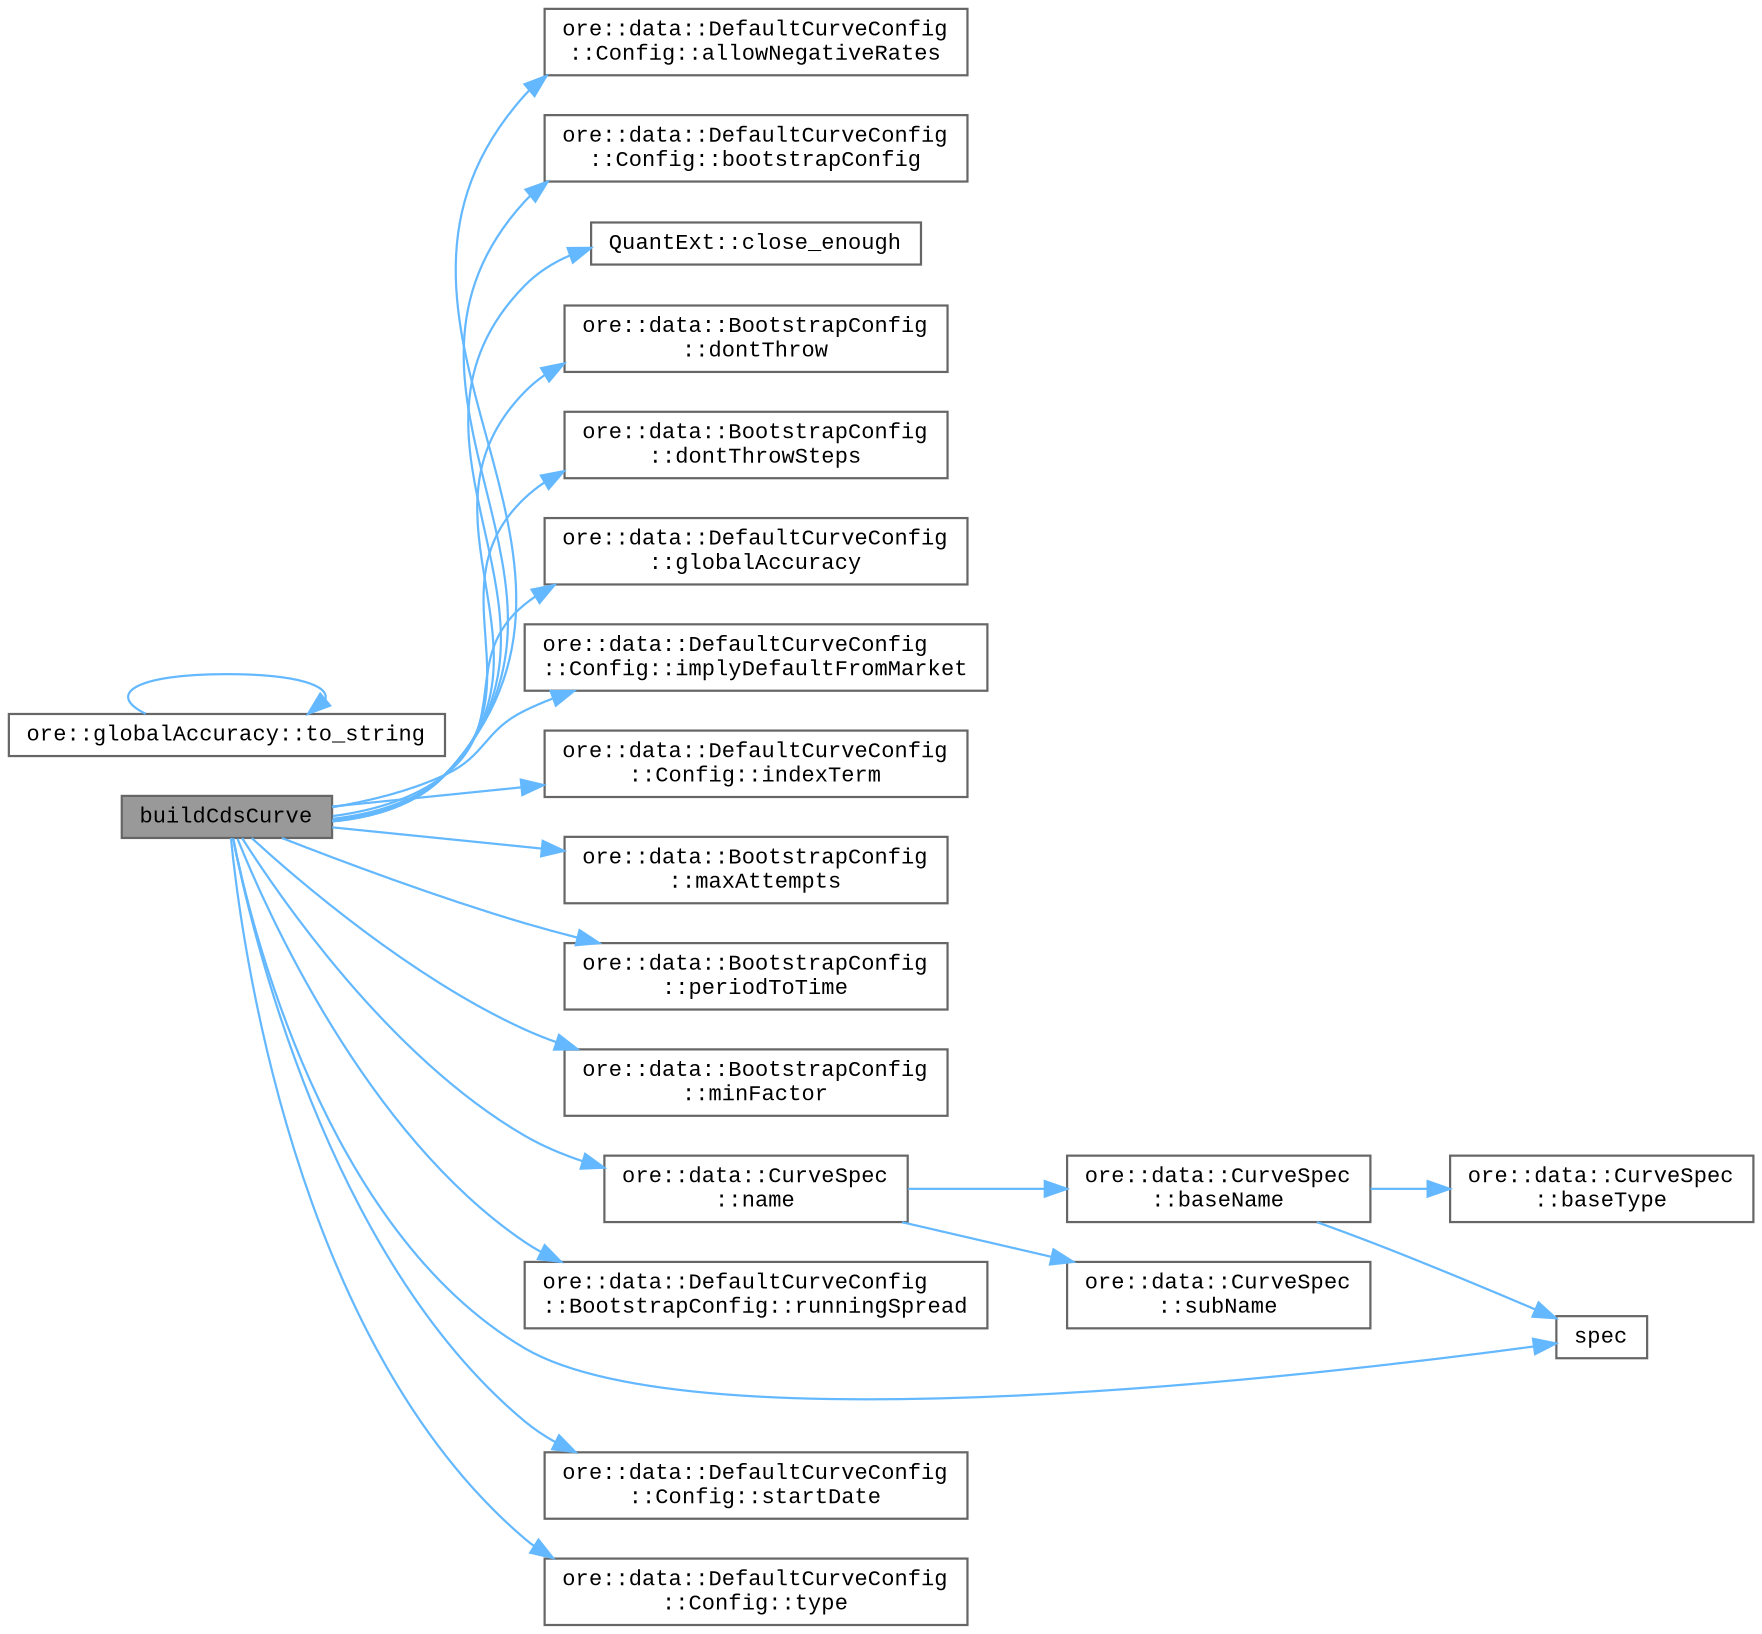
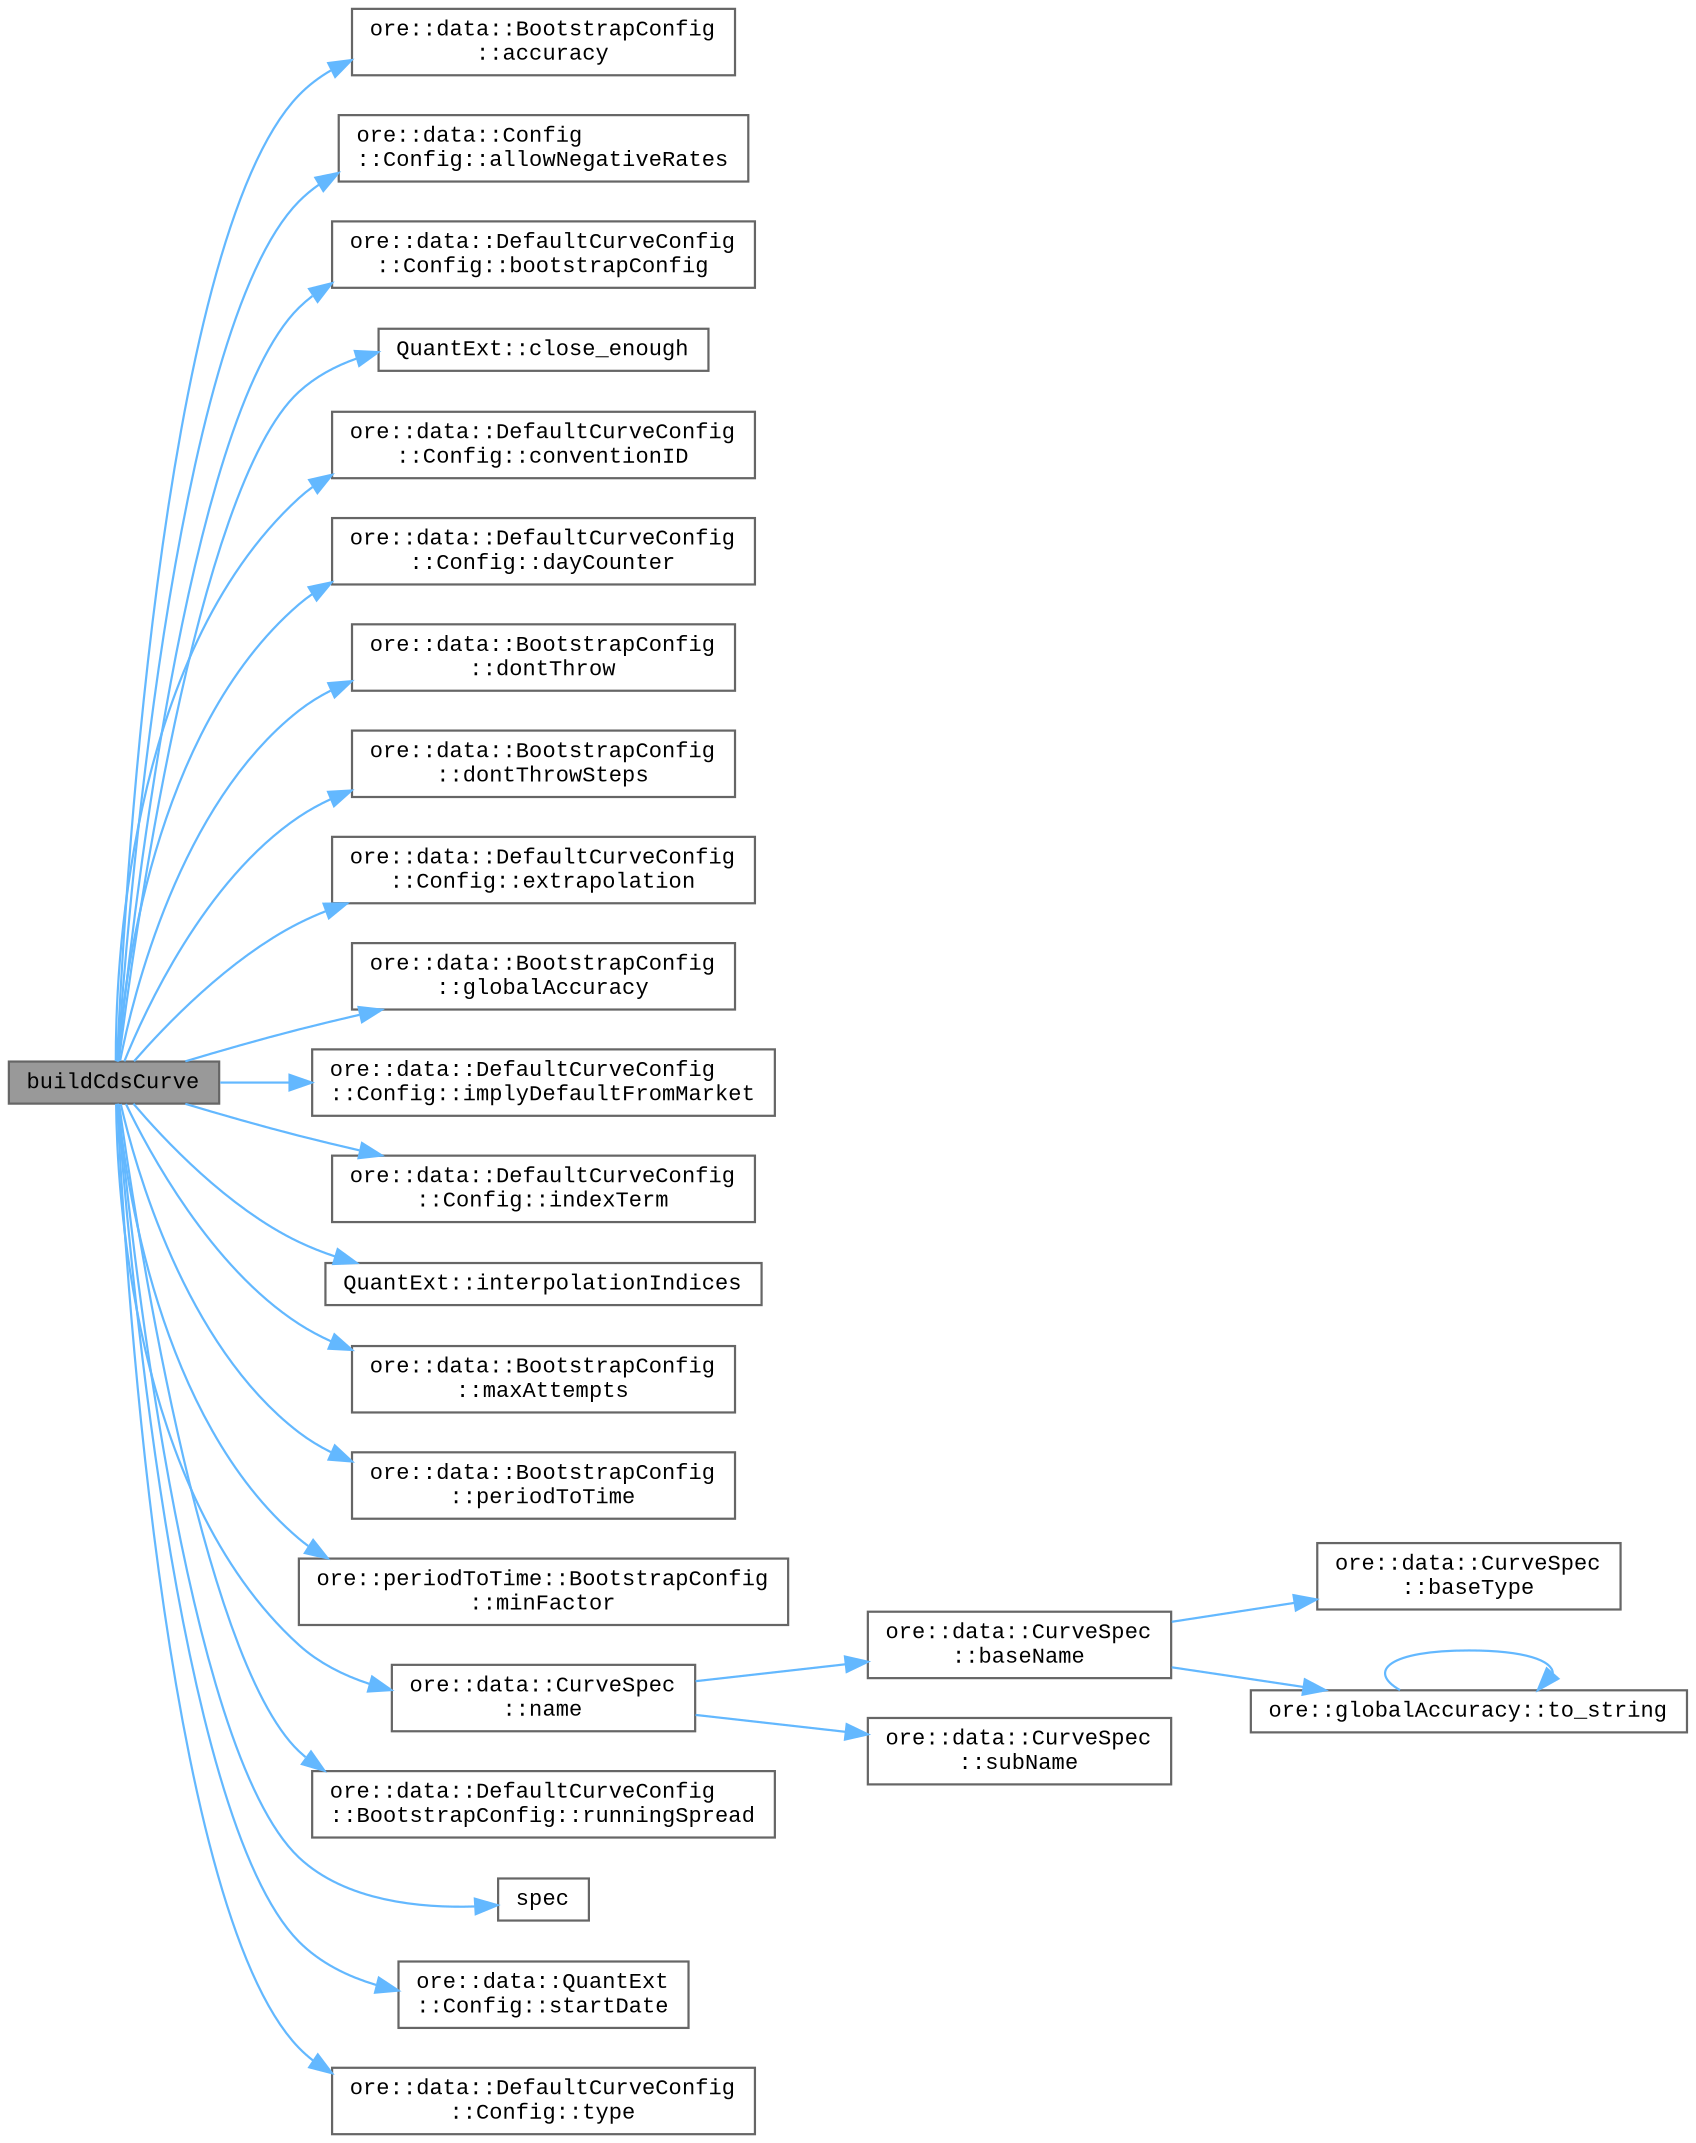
none -> (544, 42)
(756, 42) -> (544, 148)
none -> (544, 445)
none -> (544, 551)
(756, 551) -> (544, 976)
none -> (544, 870)
(756, 1083) -> (544, 1592)
(1427, 1264) -> (1238, 1677)
none -> (544, 1284)
(756, 1486) -> (544, 1995)
